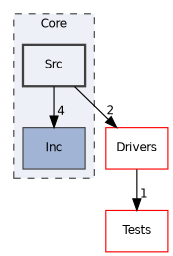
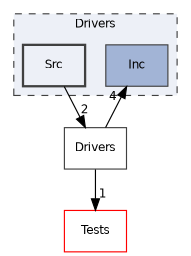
(54, 25) -> (95, 25)
(54, 101) -> (113, 112)
(137, 148) -> (95, 148)
